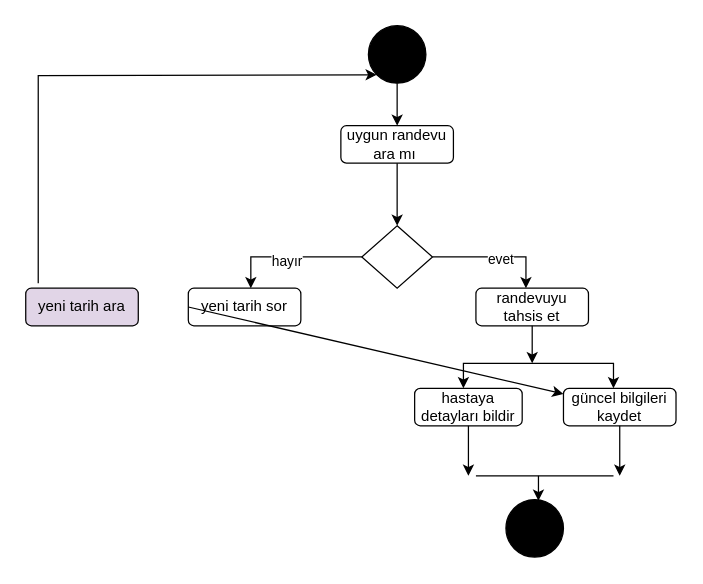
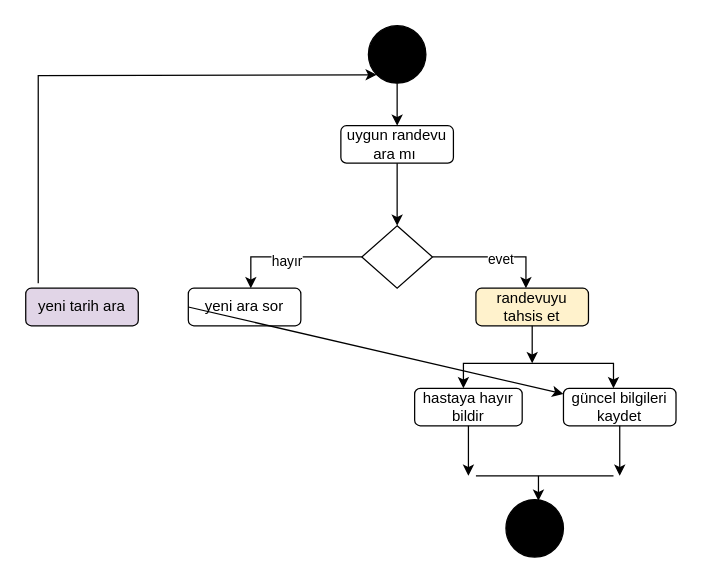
(244, 307) -> (244, 307)
(532, 307) -> (532, 307)
(468, 407) -> (468, 407)
